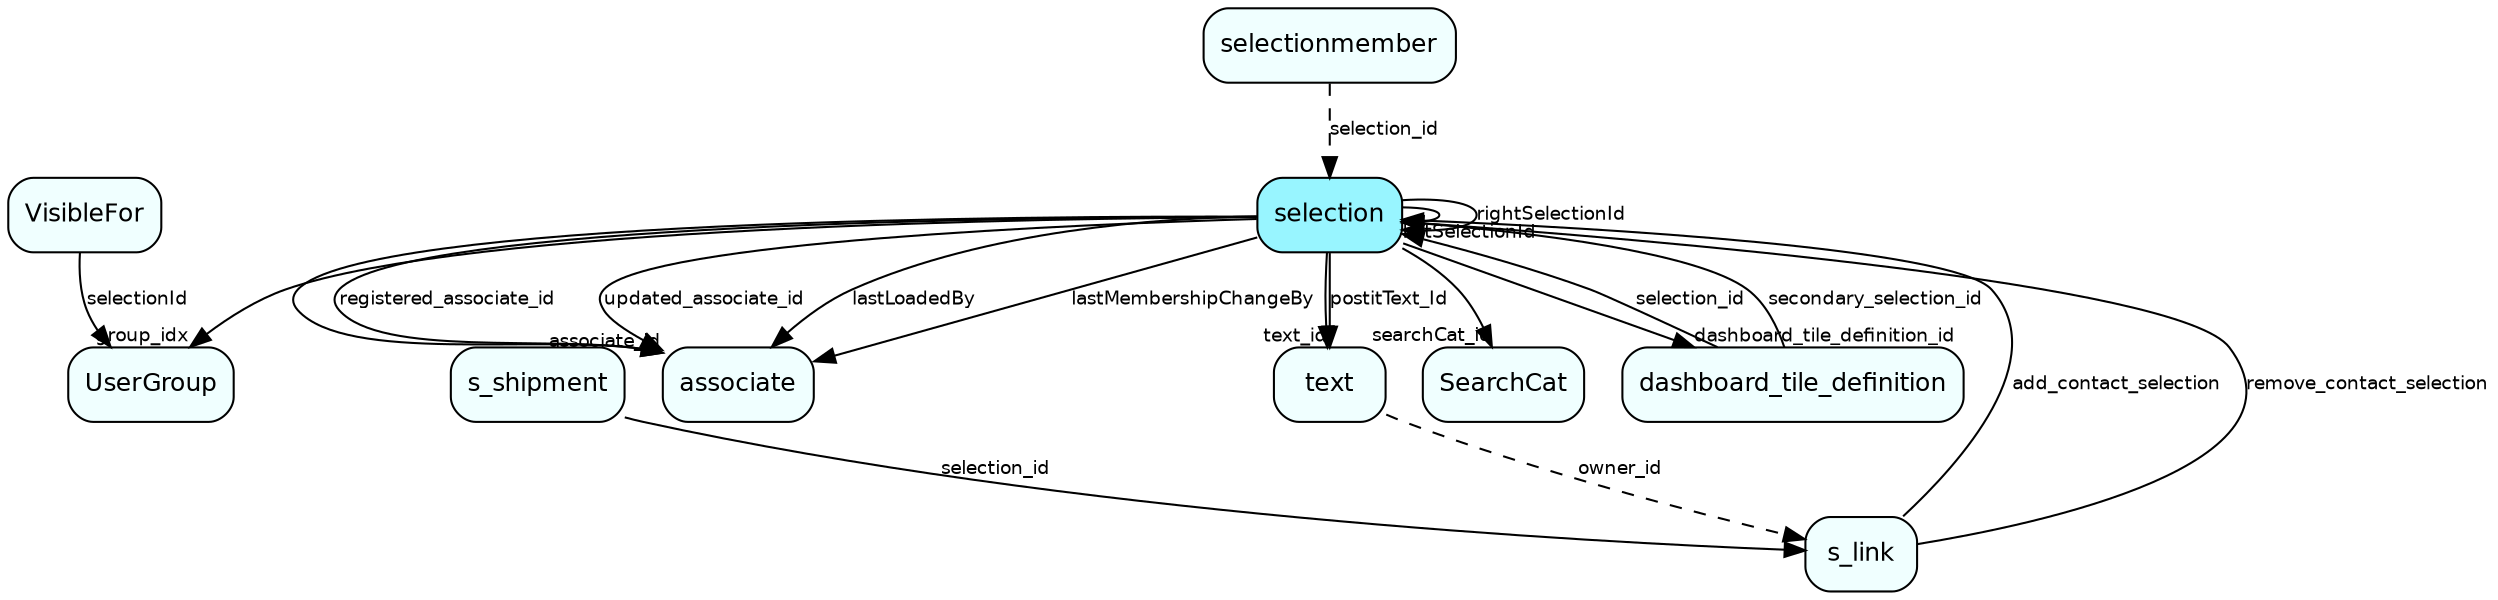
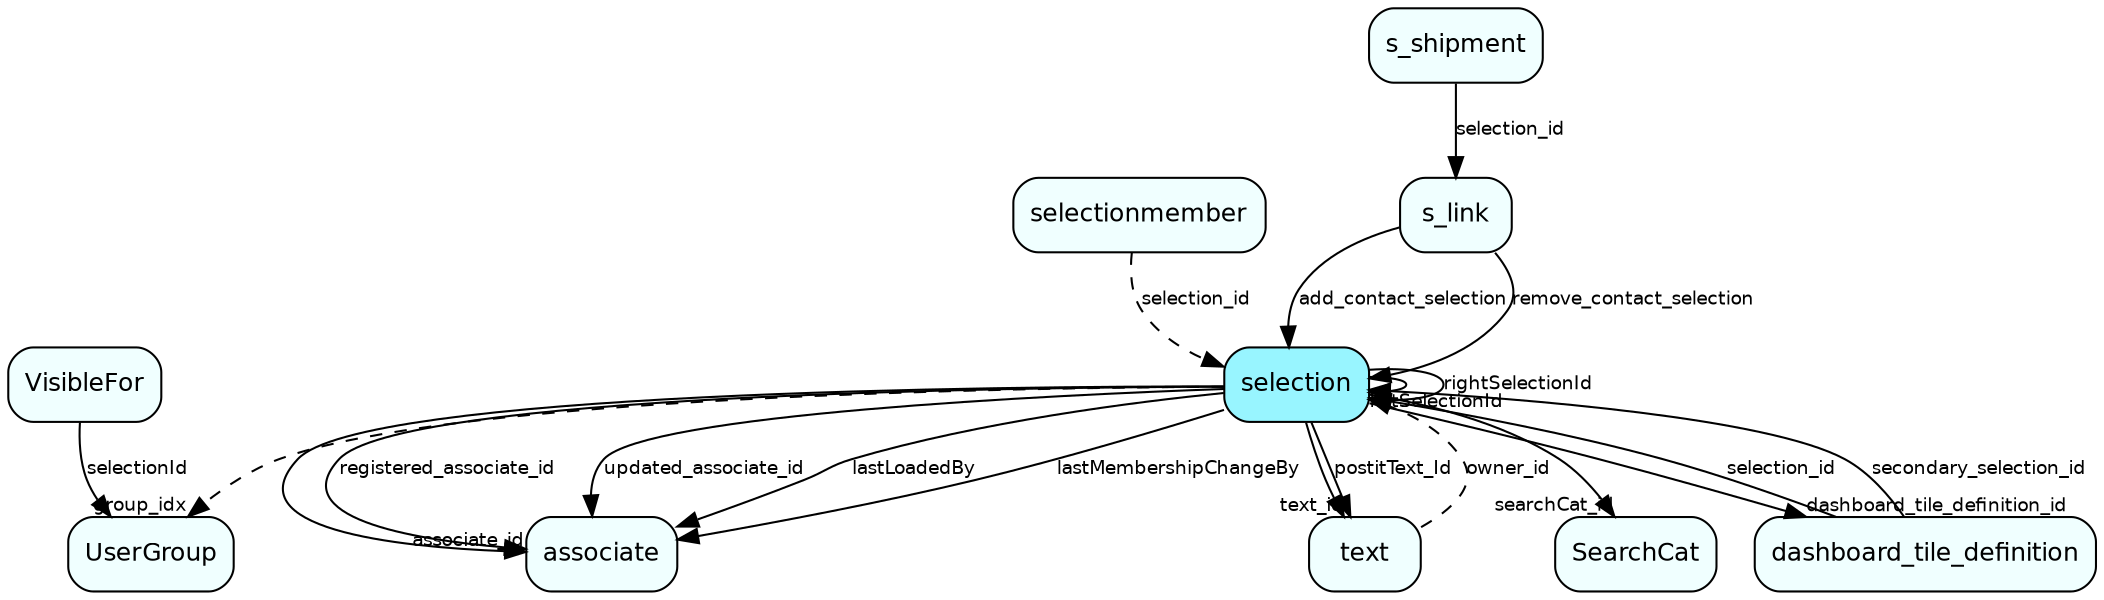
(723, 232) -> (706, 402)
(1583, 481) -> (1462, 459)
